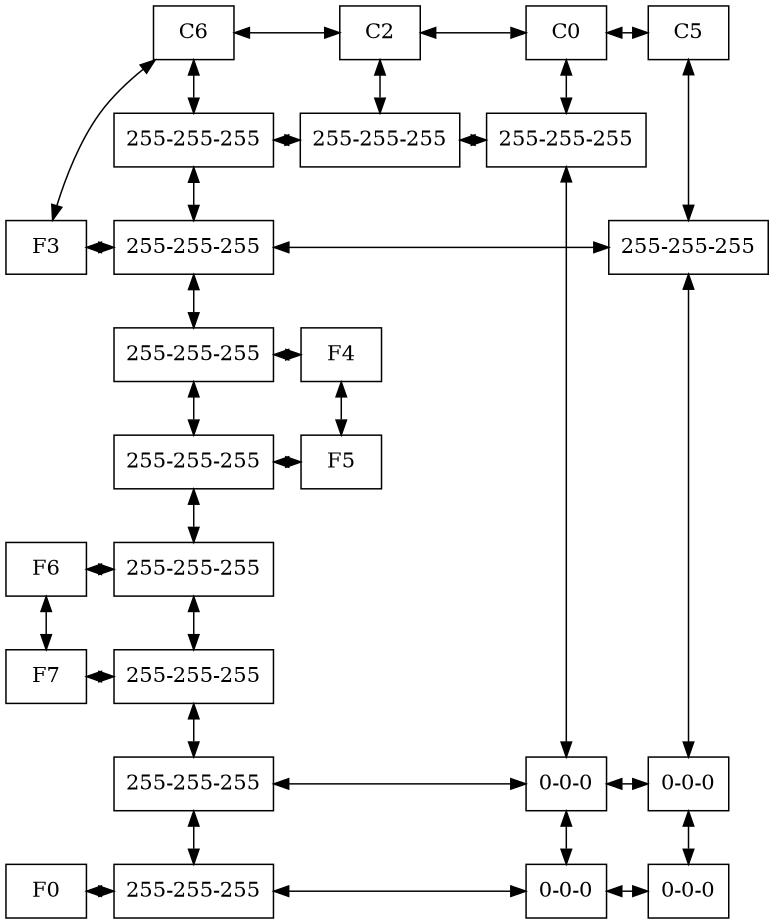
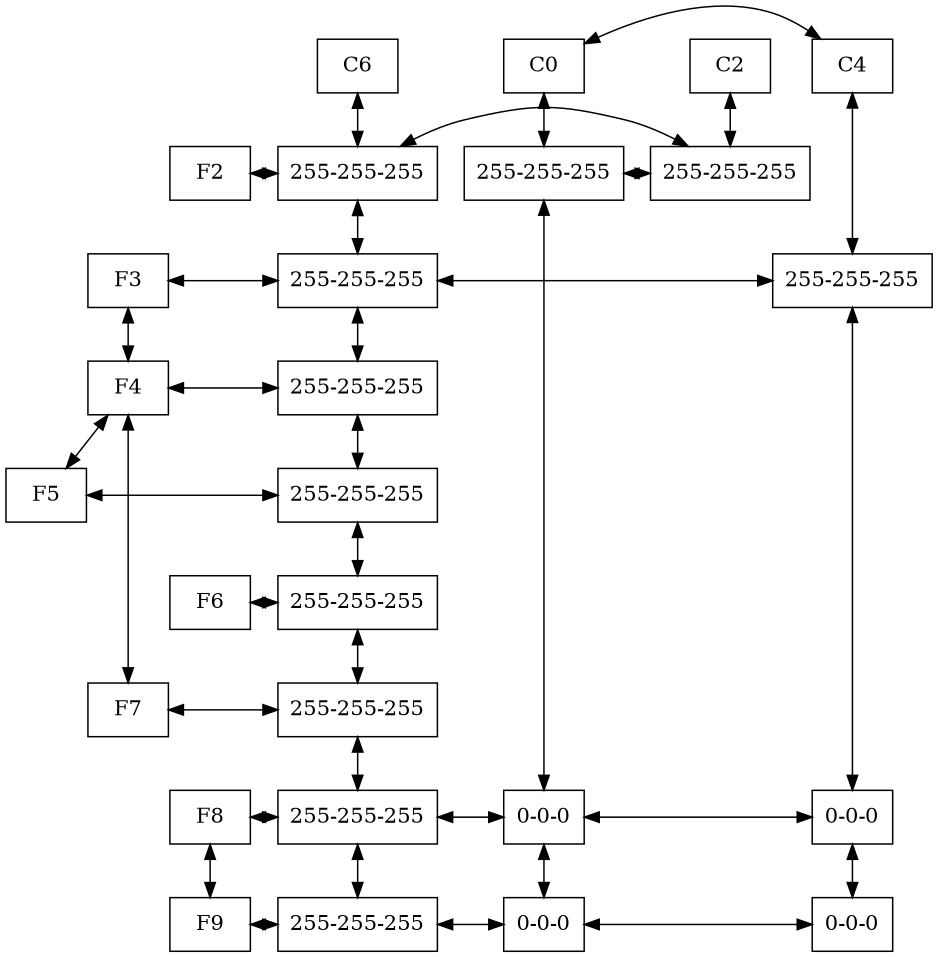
(287, 33) -> none
(473, 33) -> none
(689, 33) -> (852, 66)
(89, 130) -> (128, 334)
none -> (210, 173)
(46, 623) -> (128, 549)
none -> (210, 817)
(46, 891) -> (210, 924)
